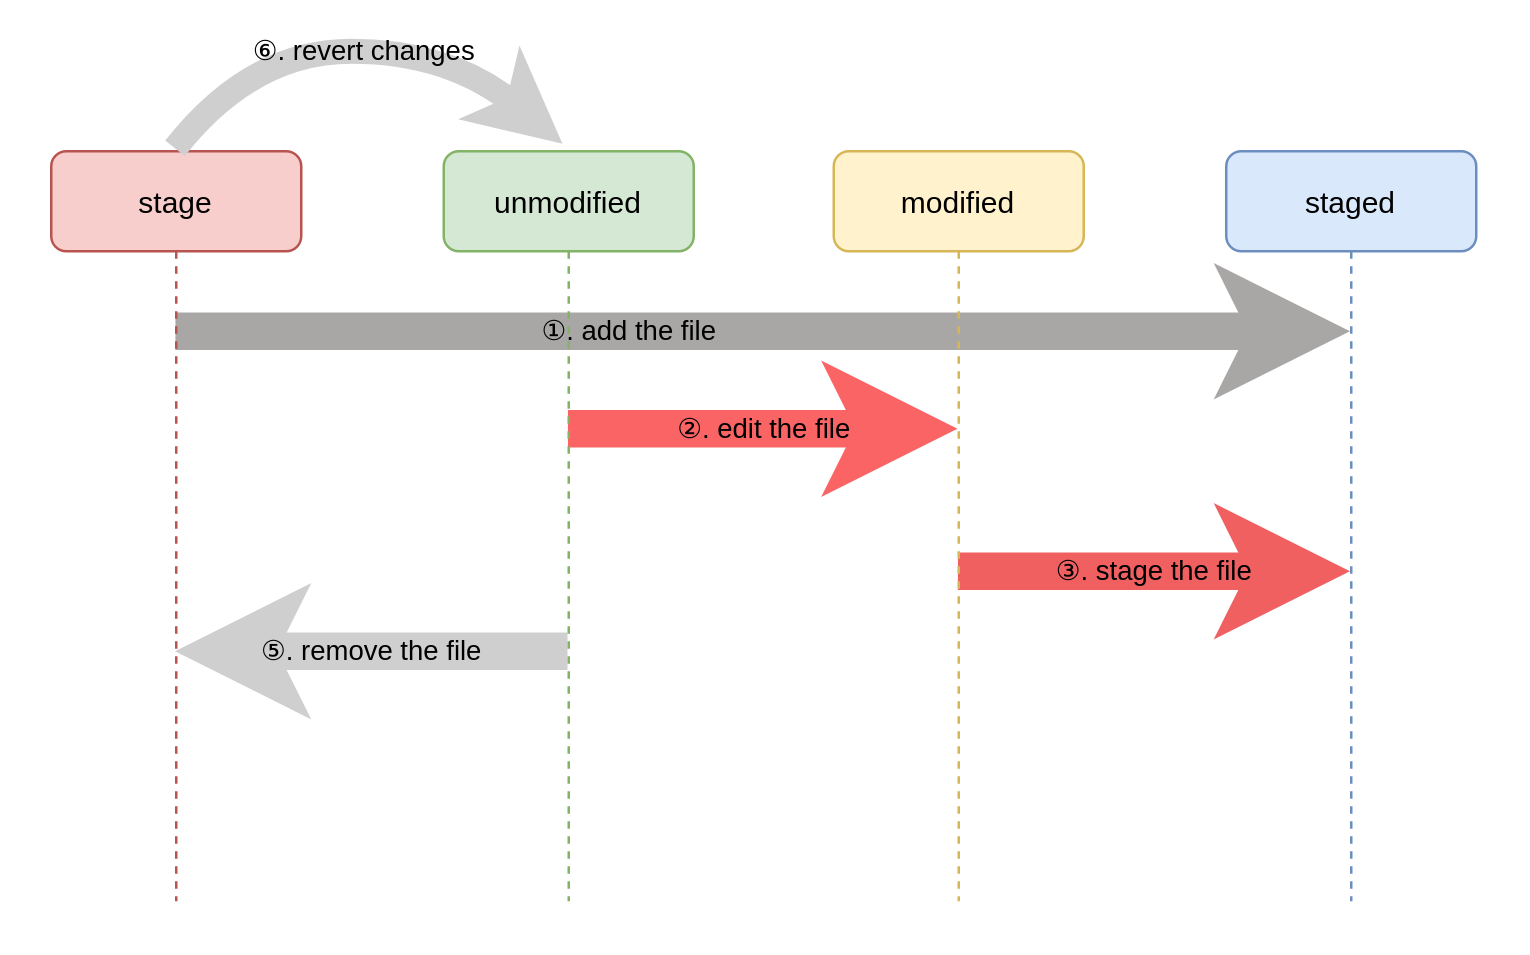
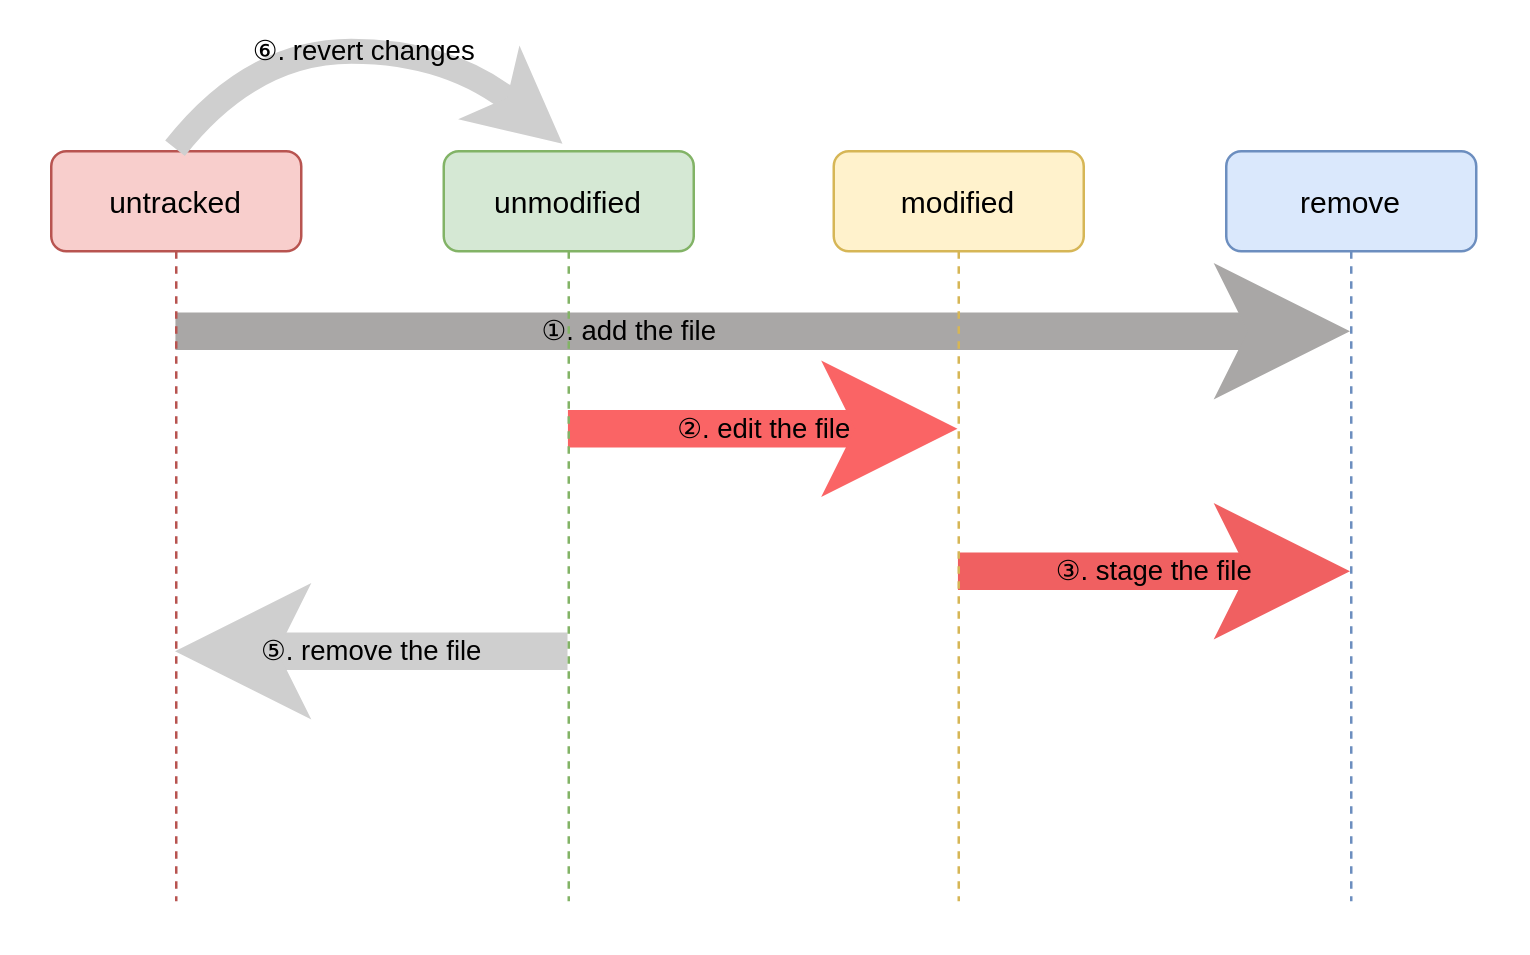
(175, 203) -> (175, 203)
(1350, 203) -> (1350, 203)
